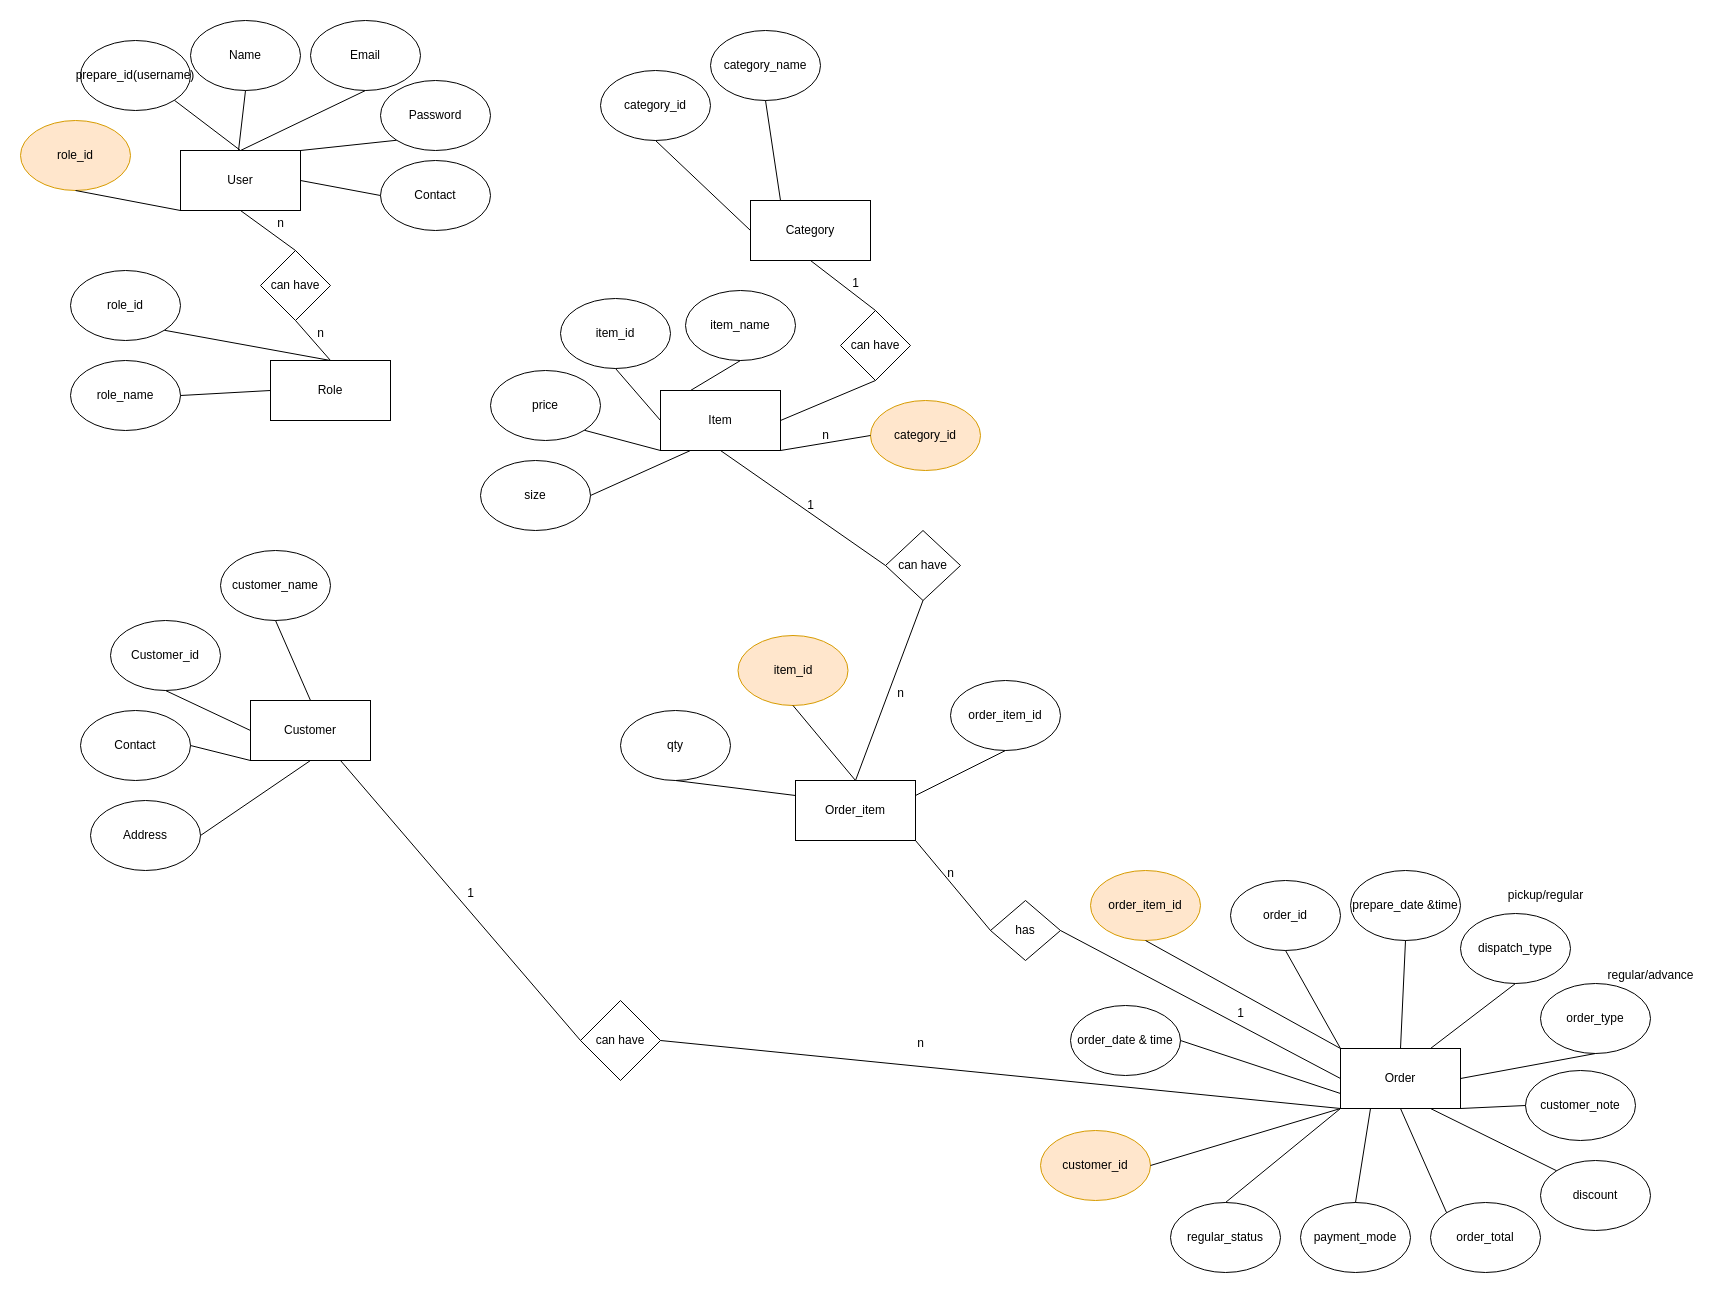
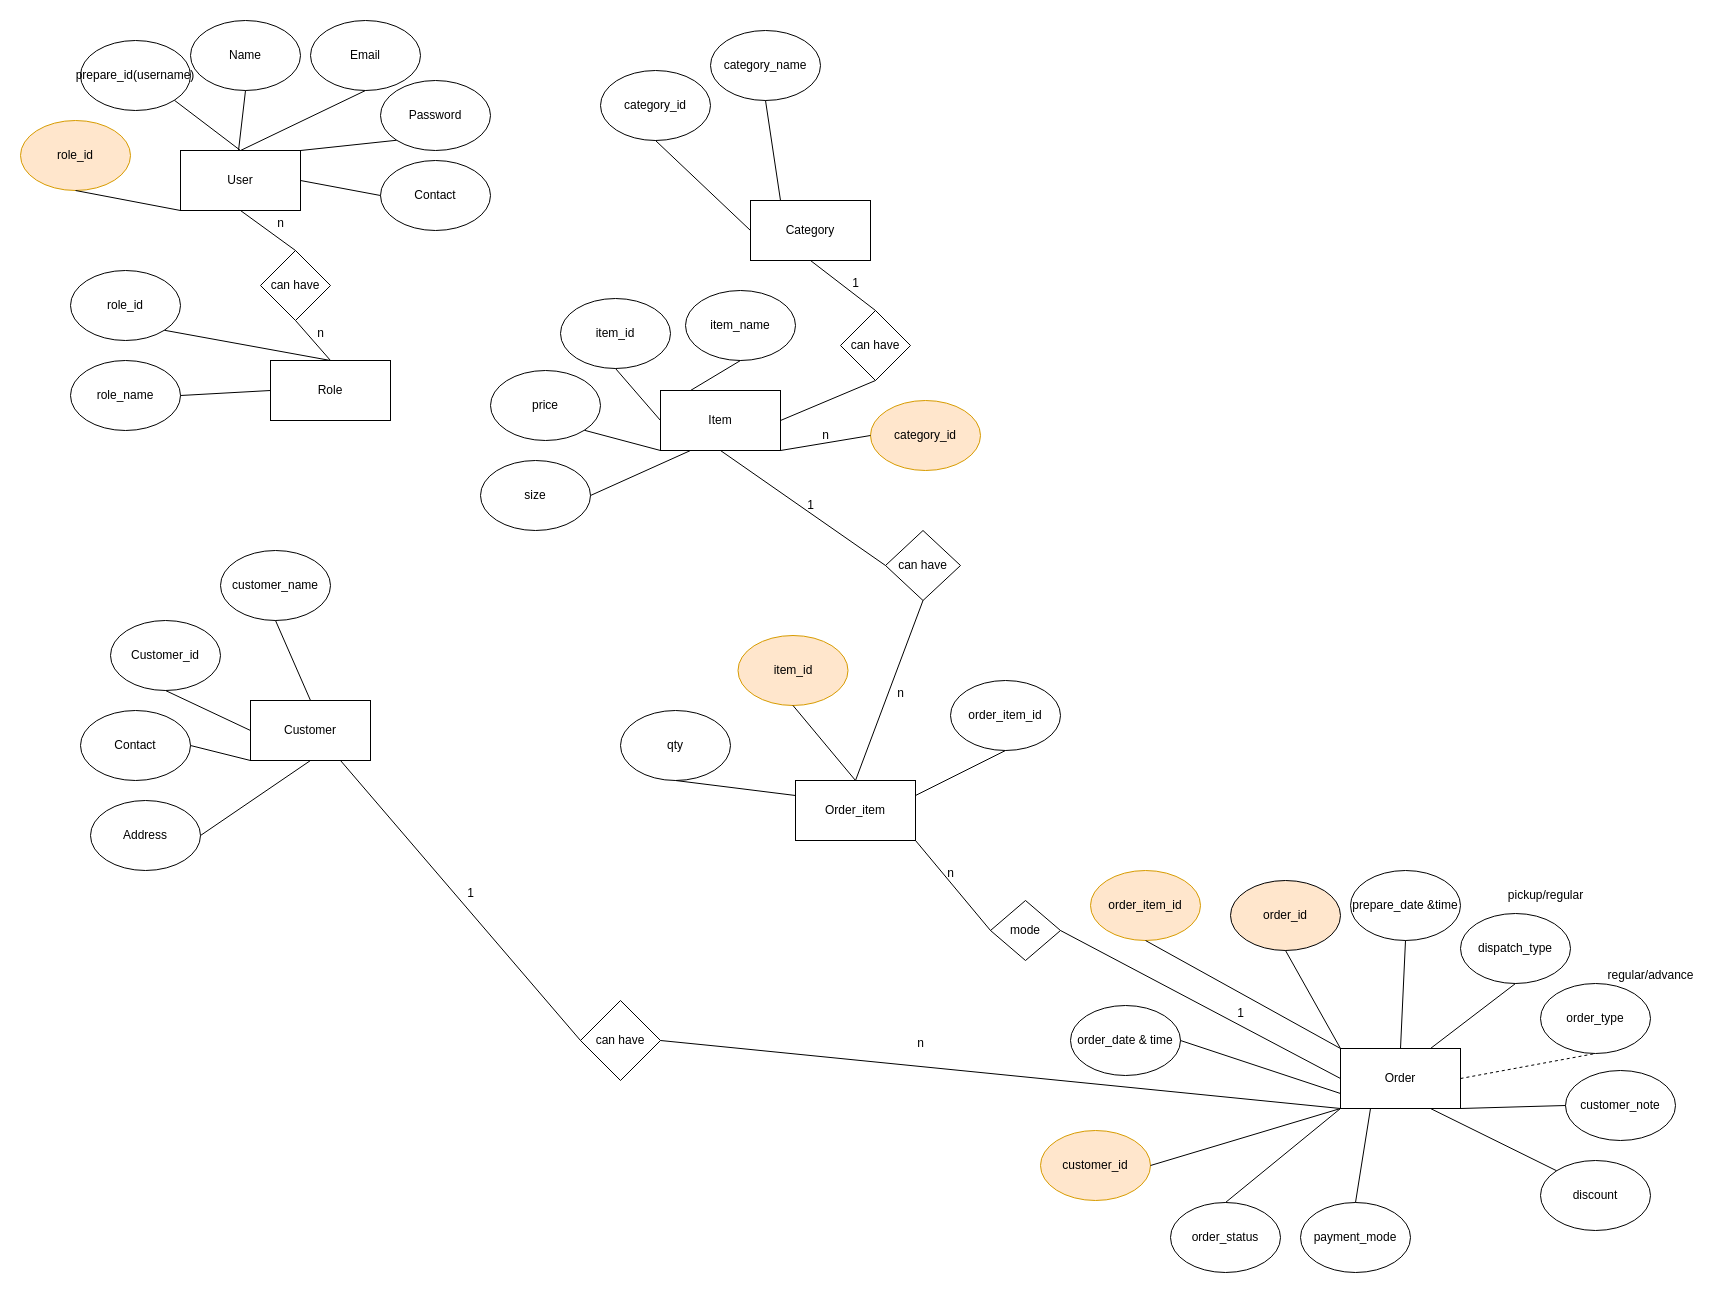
(1286, 916) -> (1286, 916)
(1026, 931) -> (1026, 931)
(1527, 1066) -> (1527, 1066)
(1581, 1106) -> (1621, 1106)
(1423, 1160) -> none
(1226, 1238) -> (1226, 1238)
(1486, 1238) -> none
